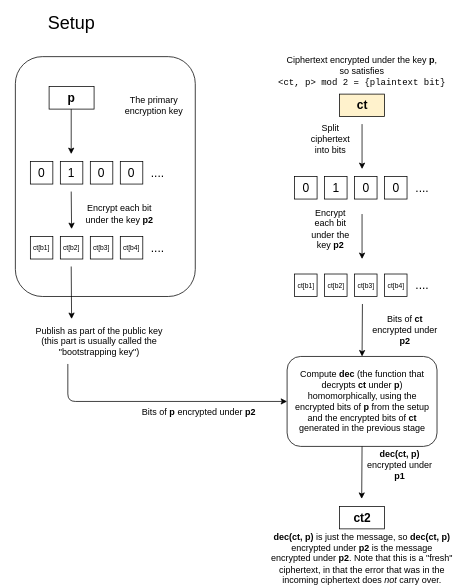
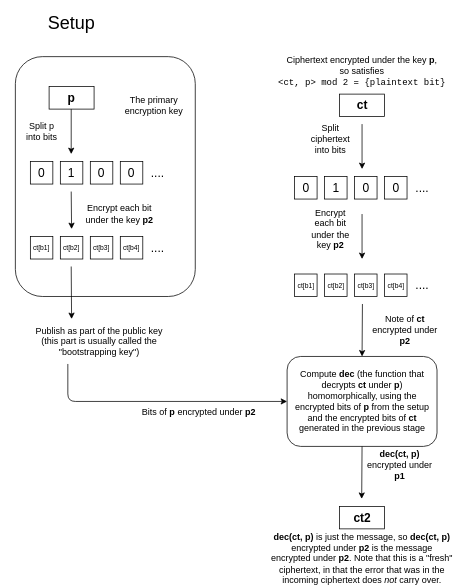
(362, 105) -> (362, 105)
none -> (42, 132)
(405, 330) -> (405, 330)
